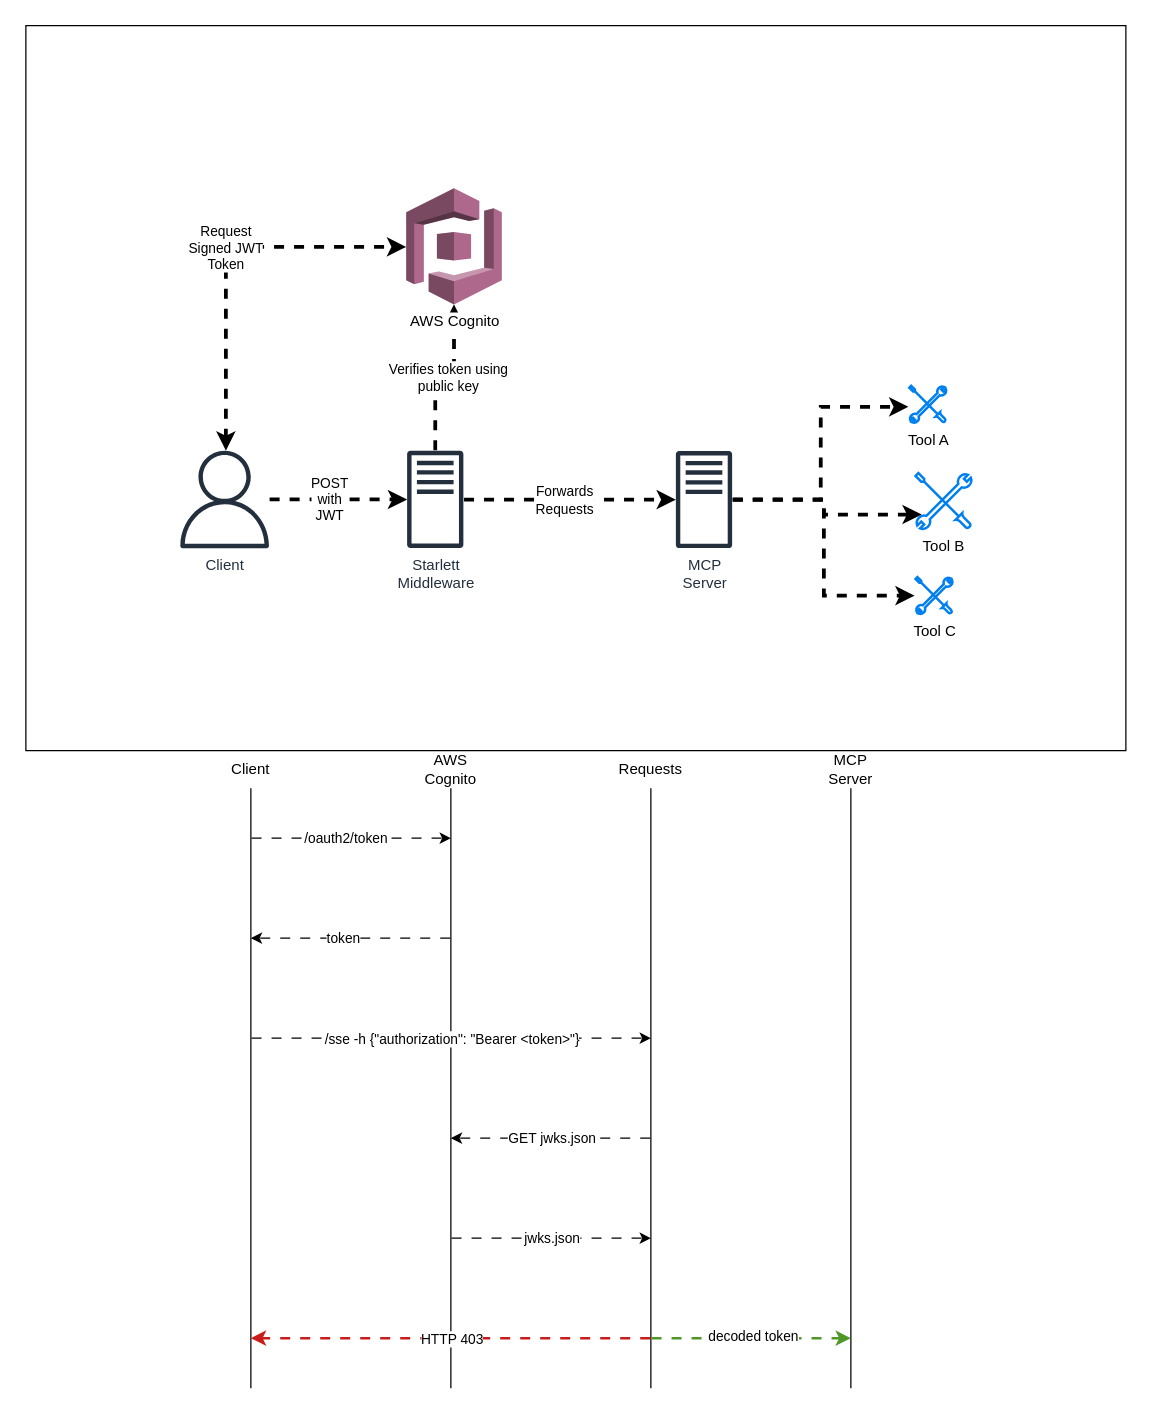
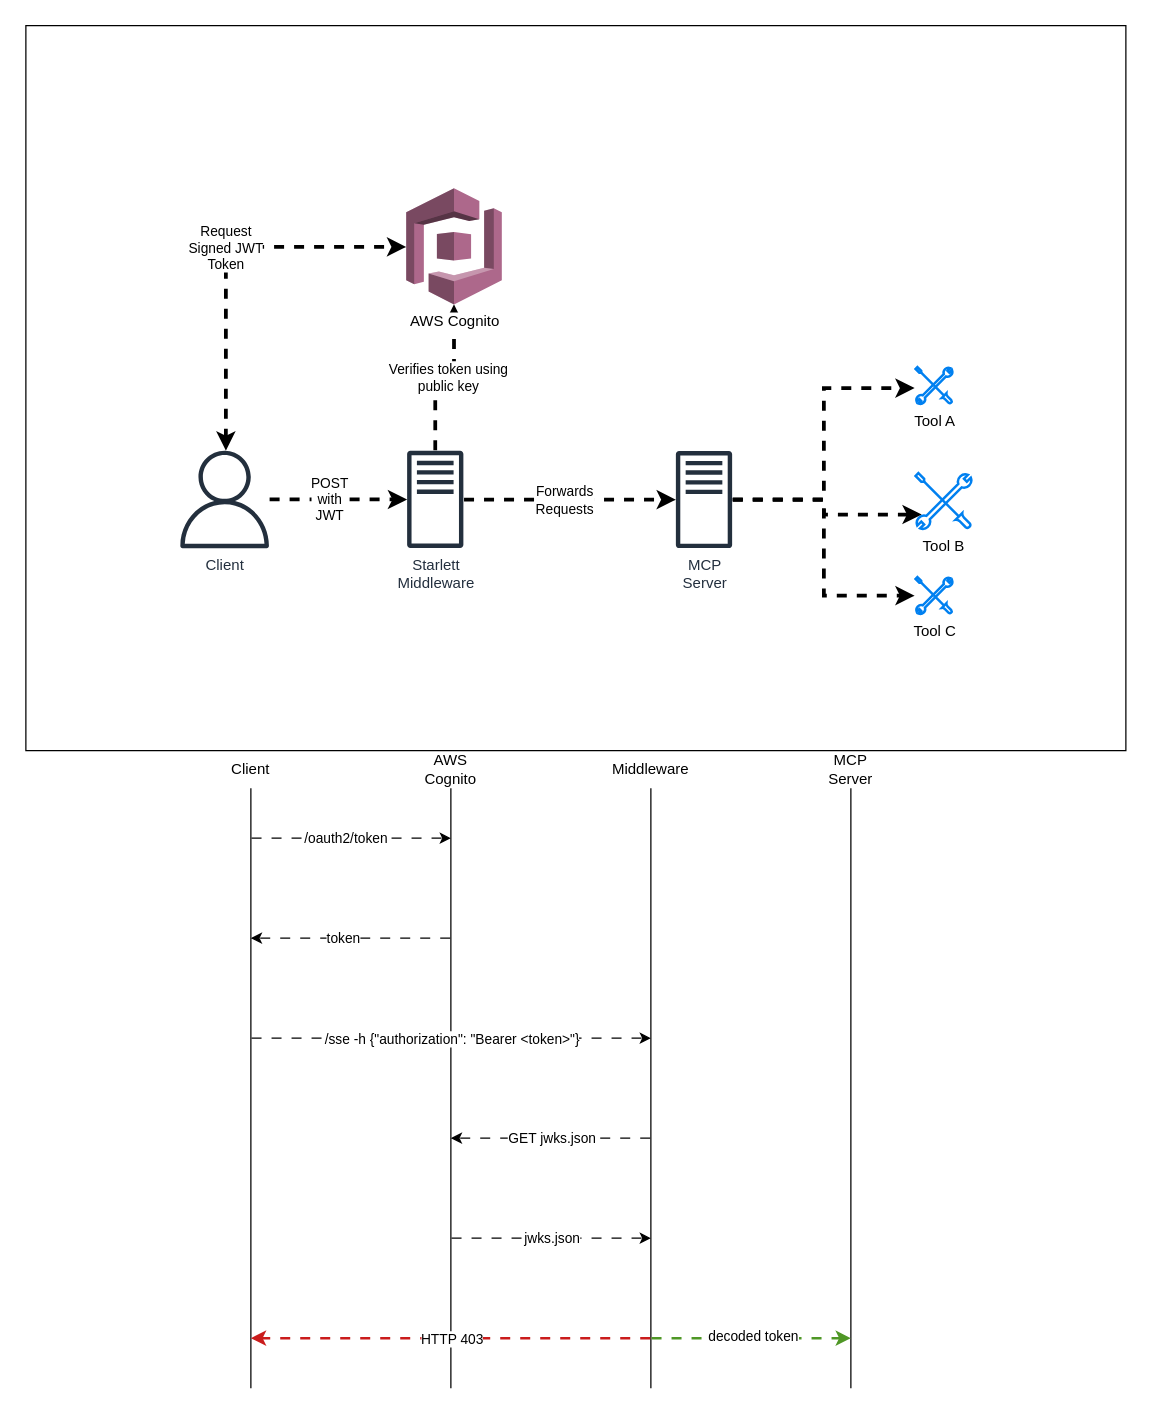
(928, 404) -> (934, 386)
(651, 769) -> (651, 769)
